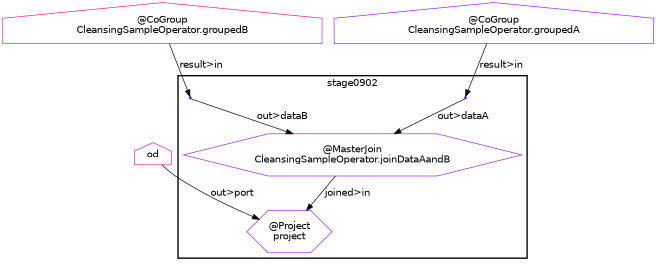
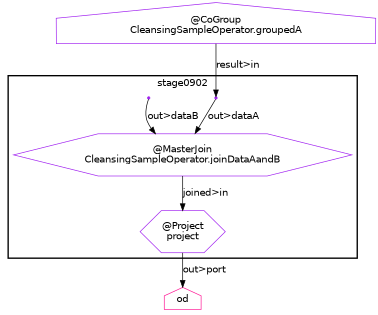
(162, 25) -> none
(206, 194) -> (183, 267)
